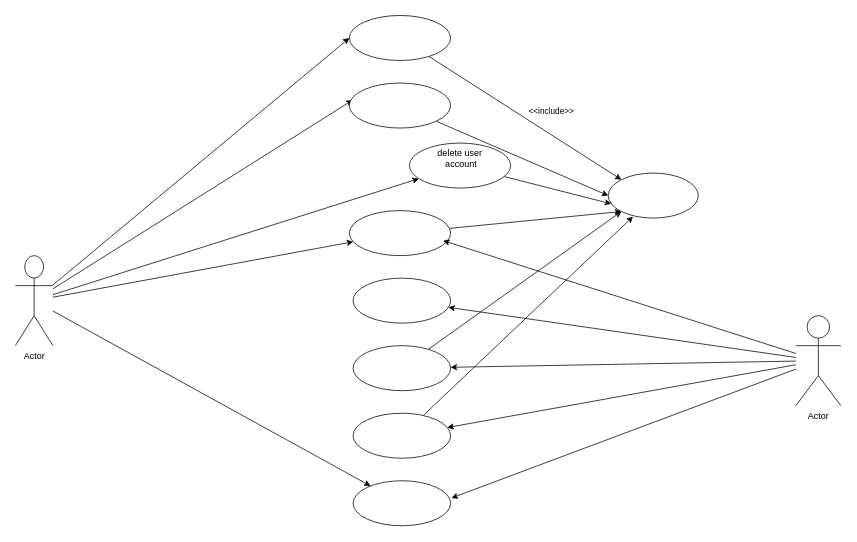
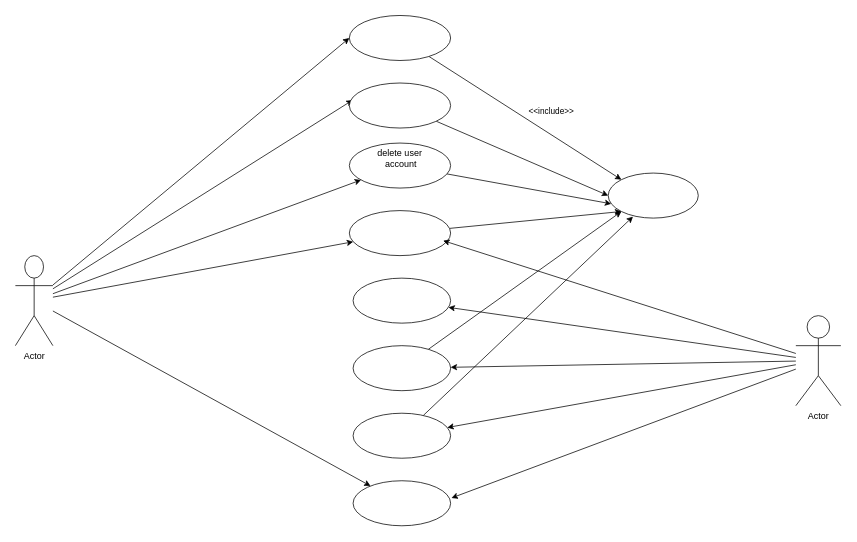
(460, 165) -> (400, 165)
